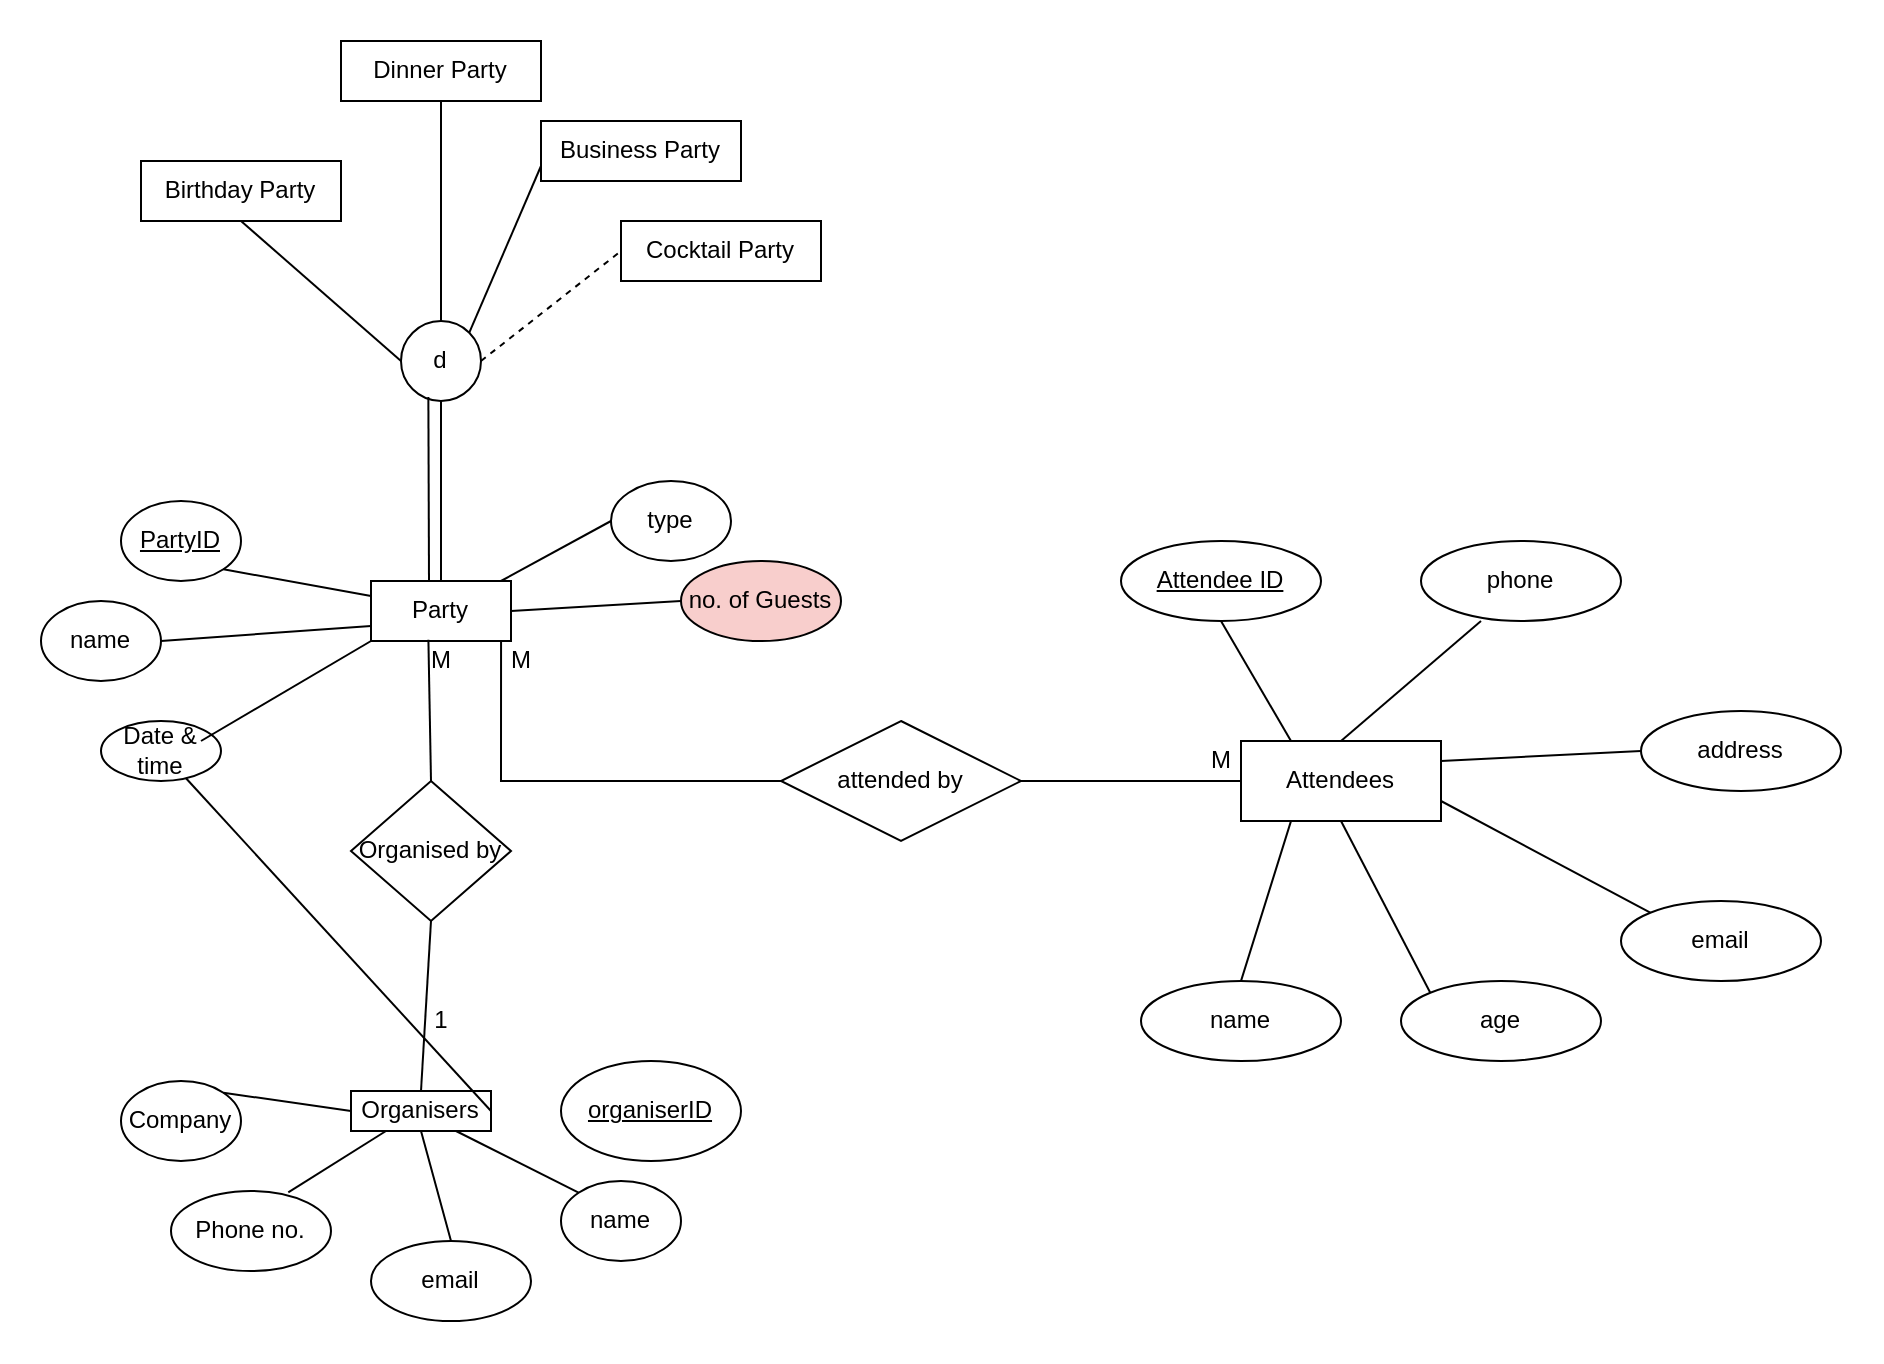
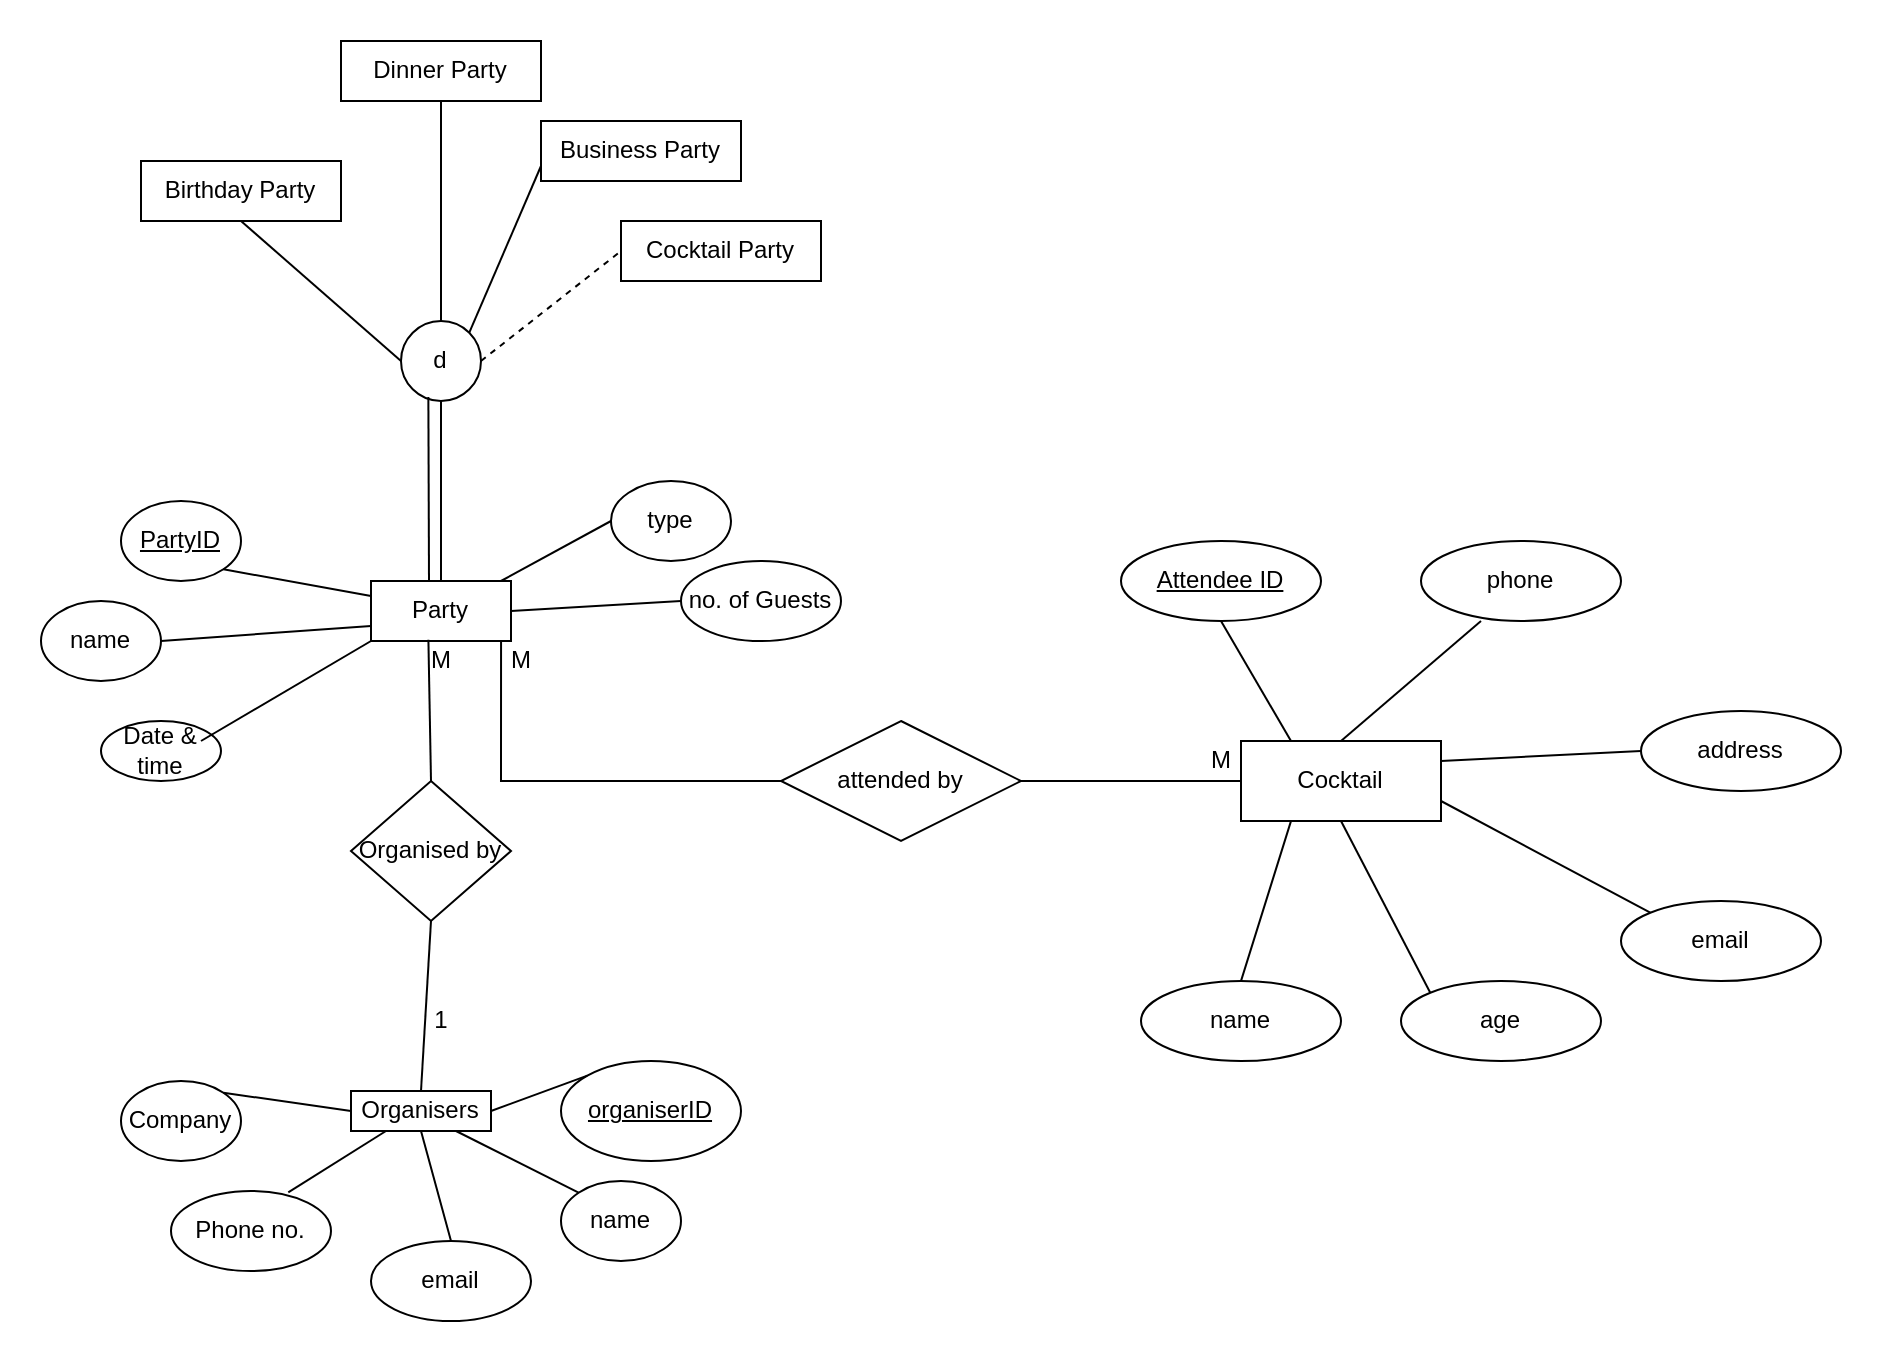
(761, 601) -> (761, 601)
(1341, 781) -> (1341, 781)
(304, 907) -> (538, 1094)
